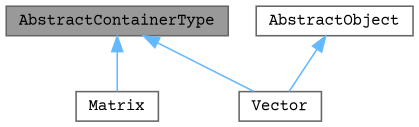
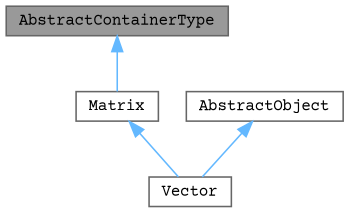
(206, 67) -> (159, 155)
